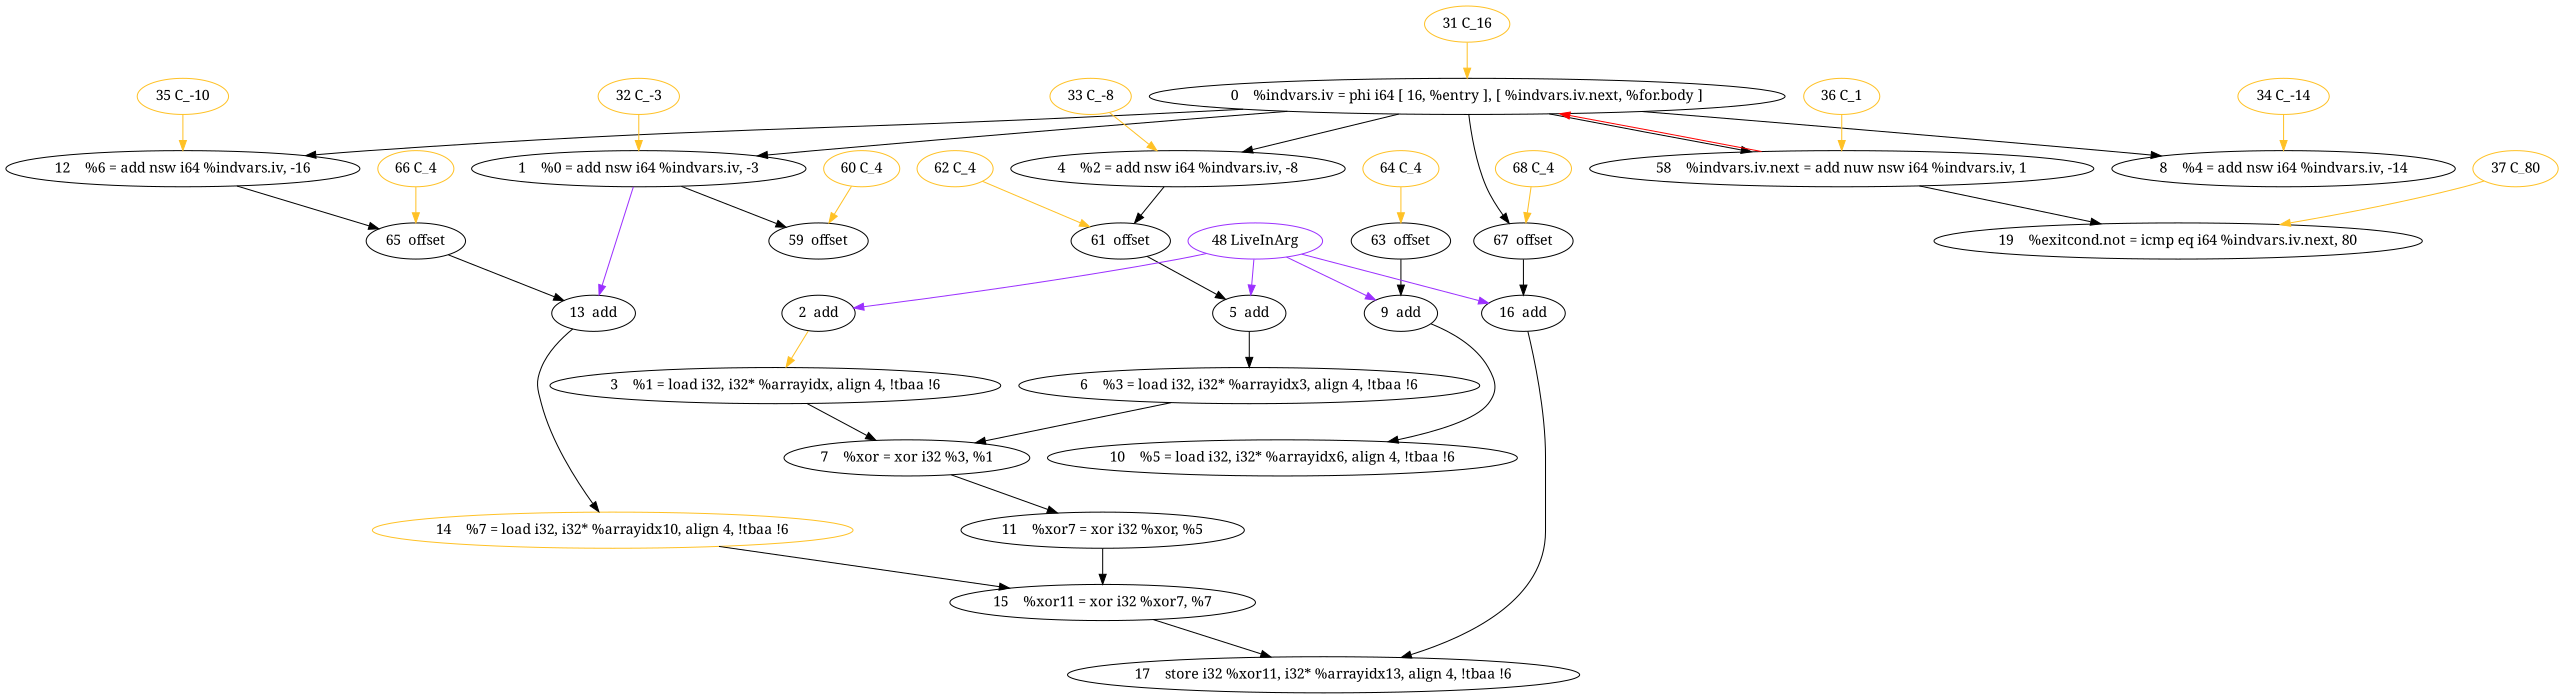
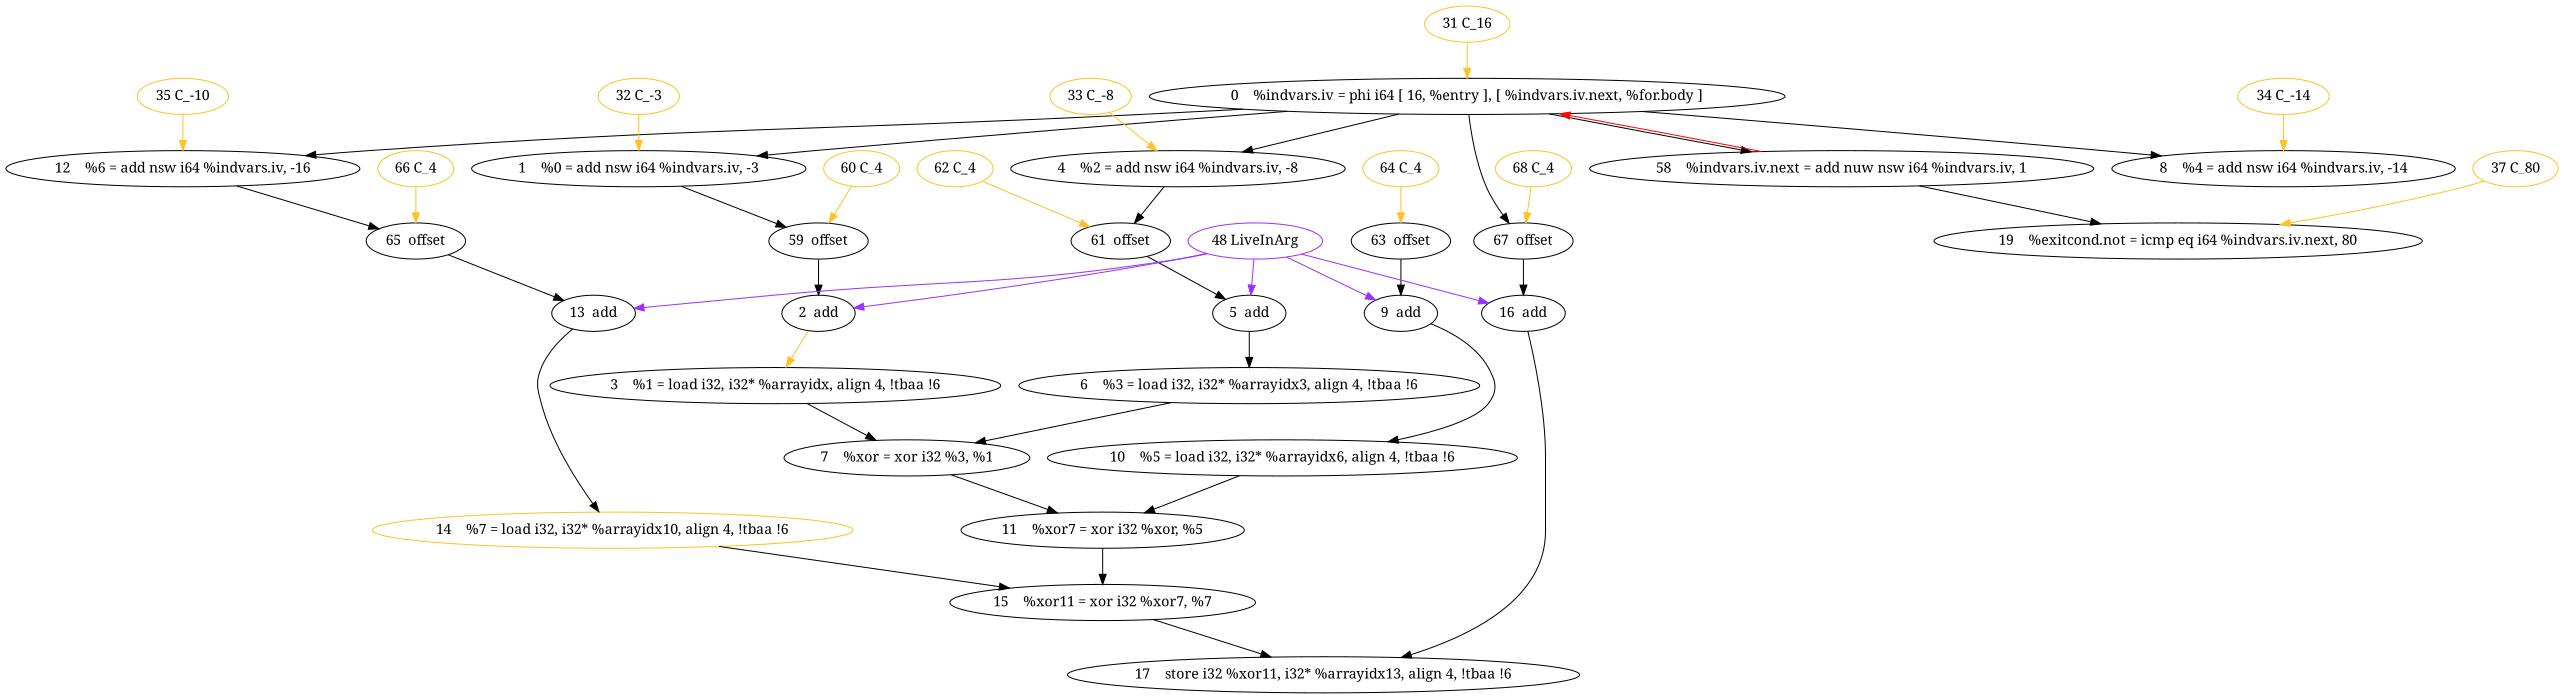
(1842, 96) -> none
(618, 236) -> (926, 284)
none -> (819, 272)
none -> (1197, 492)
